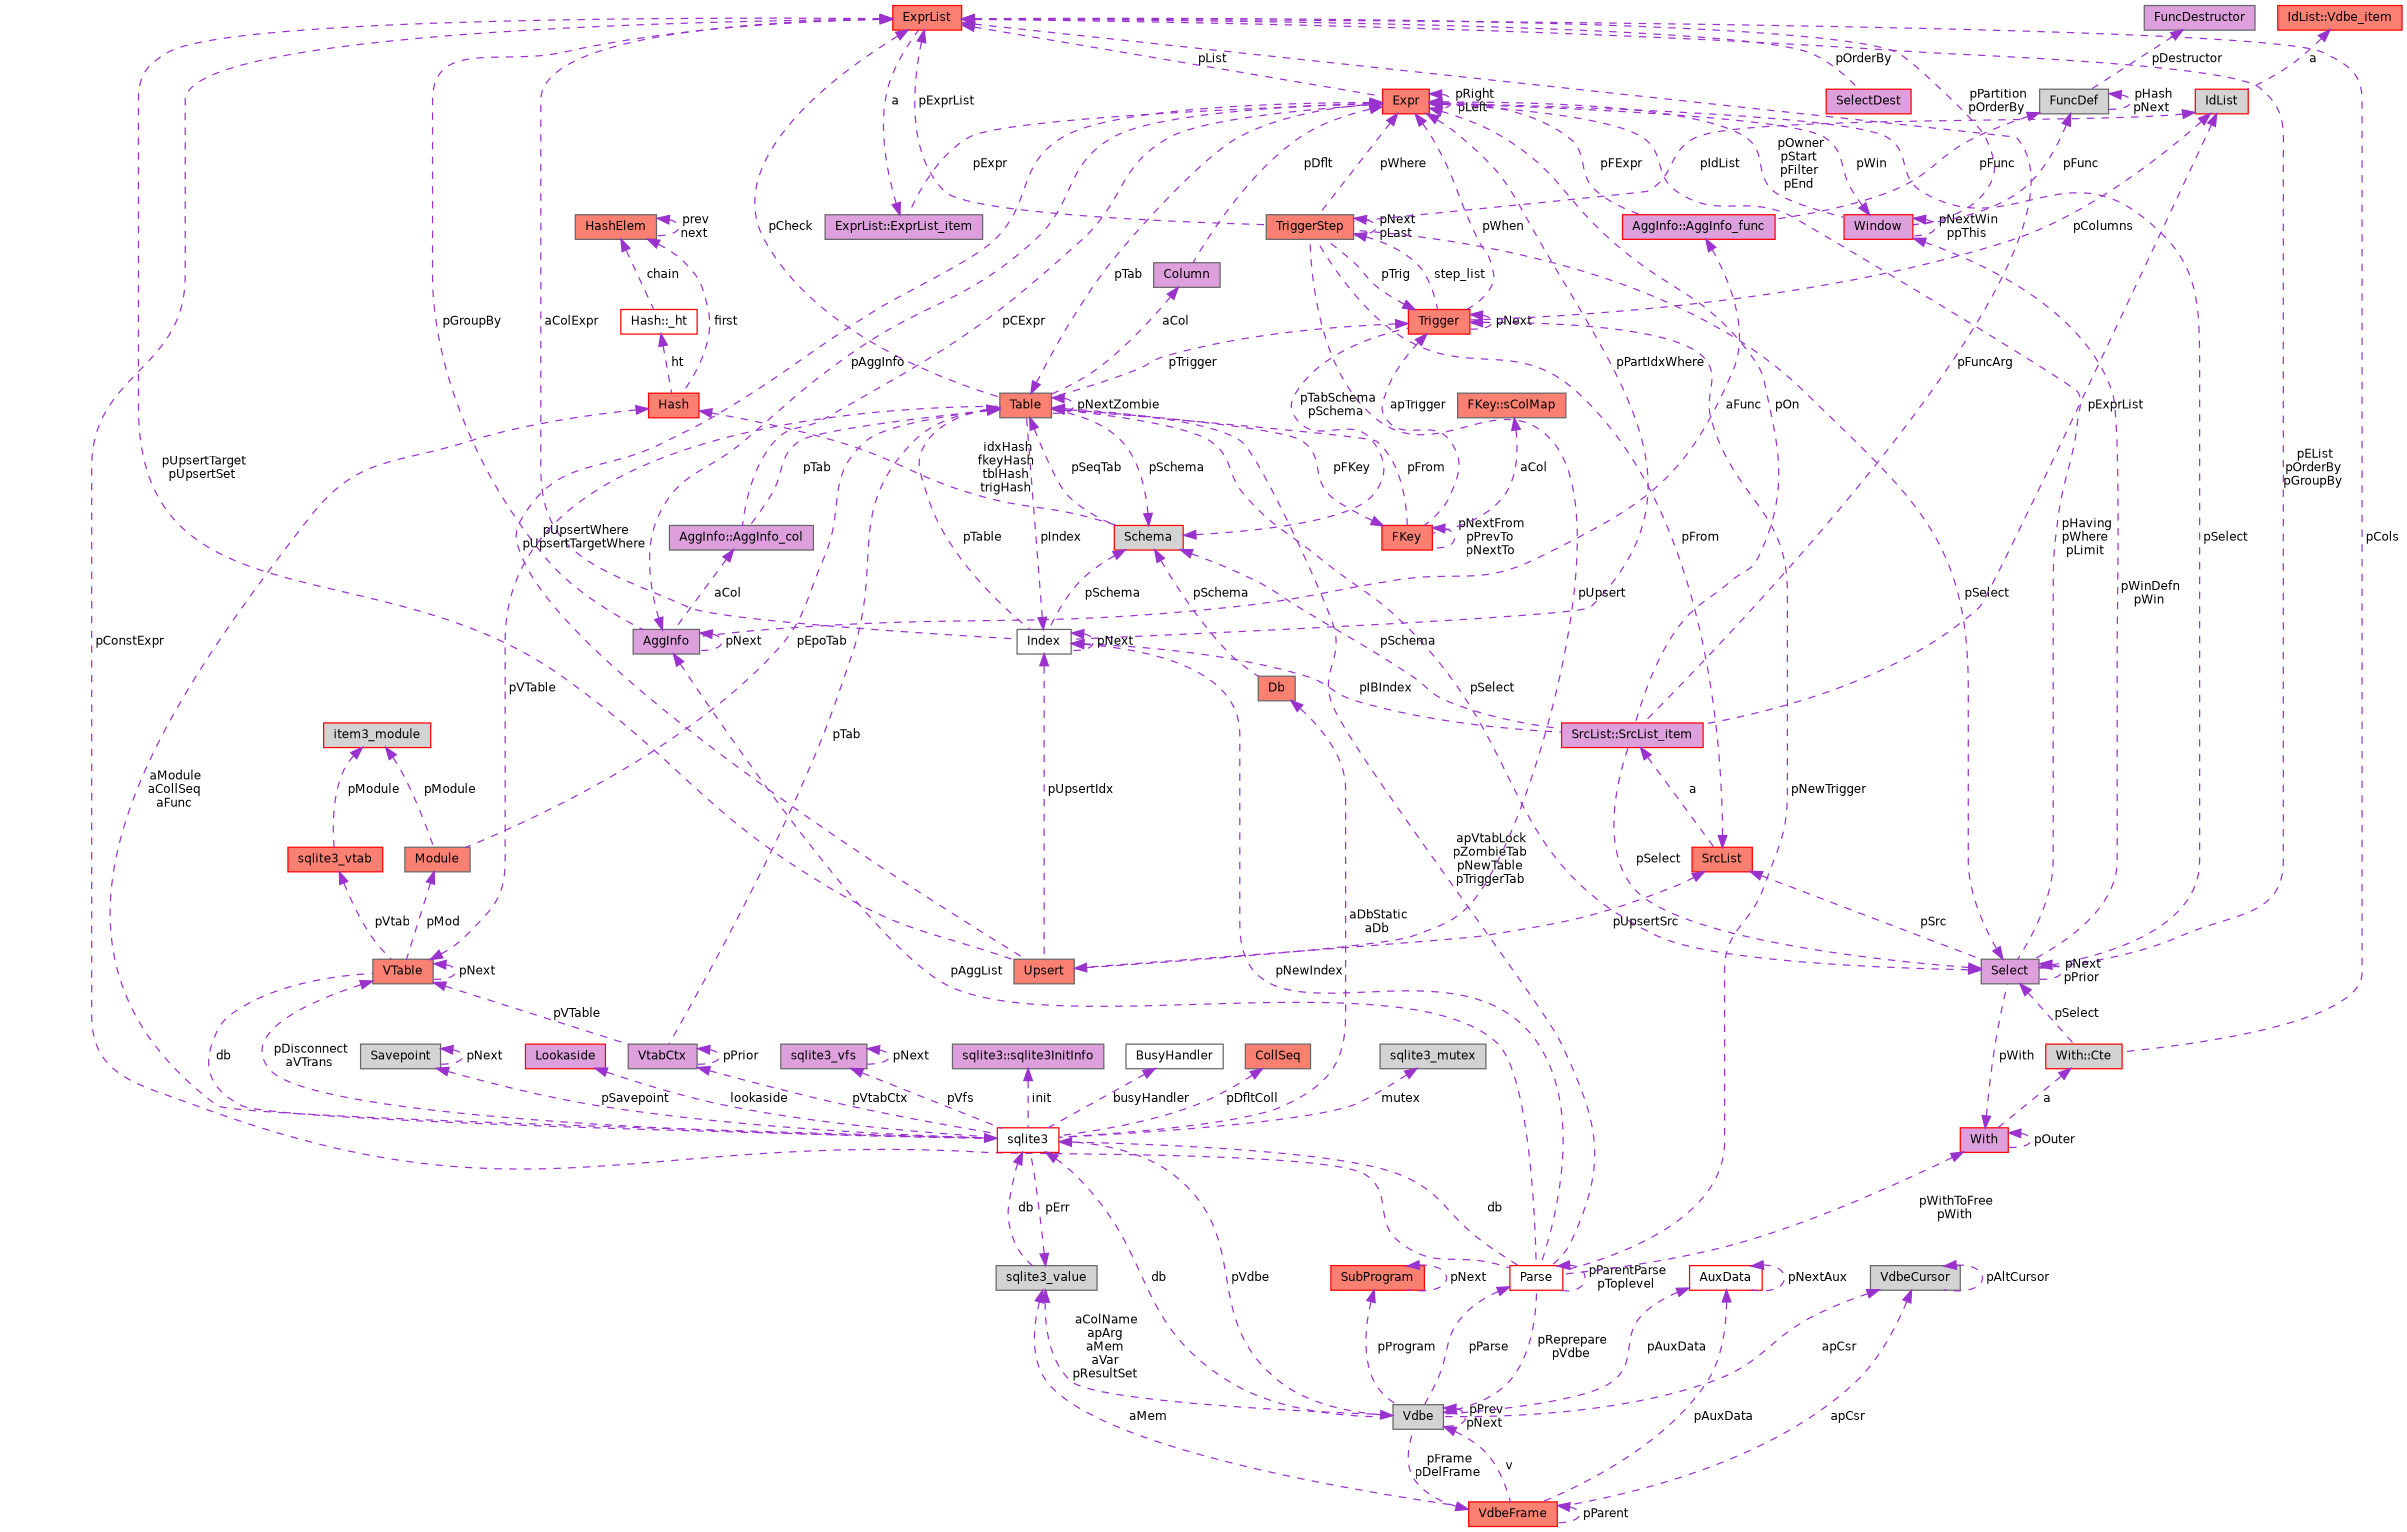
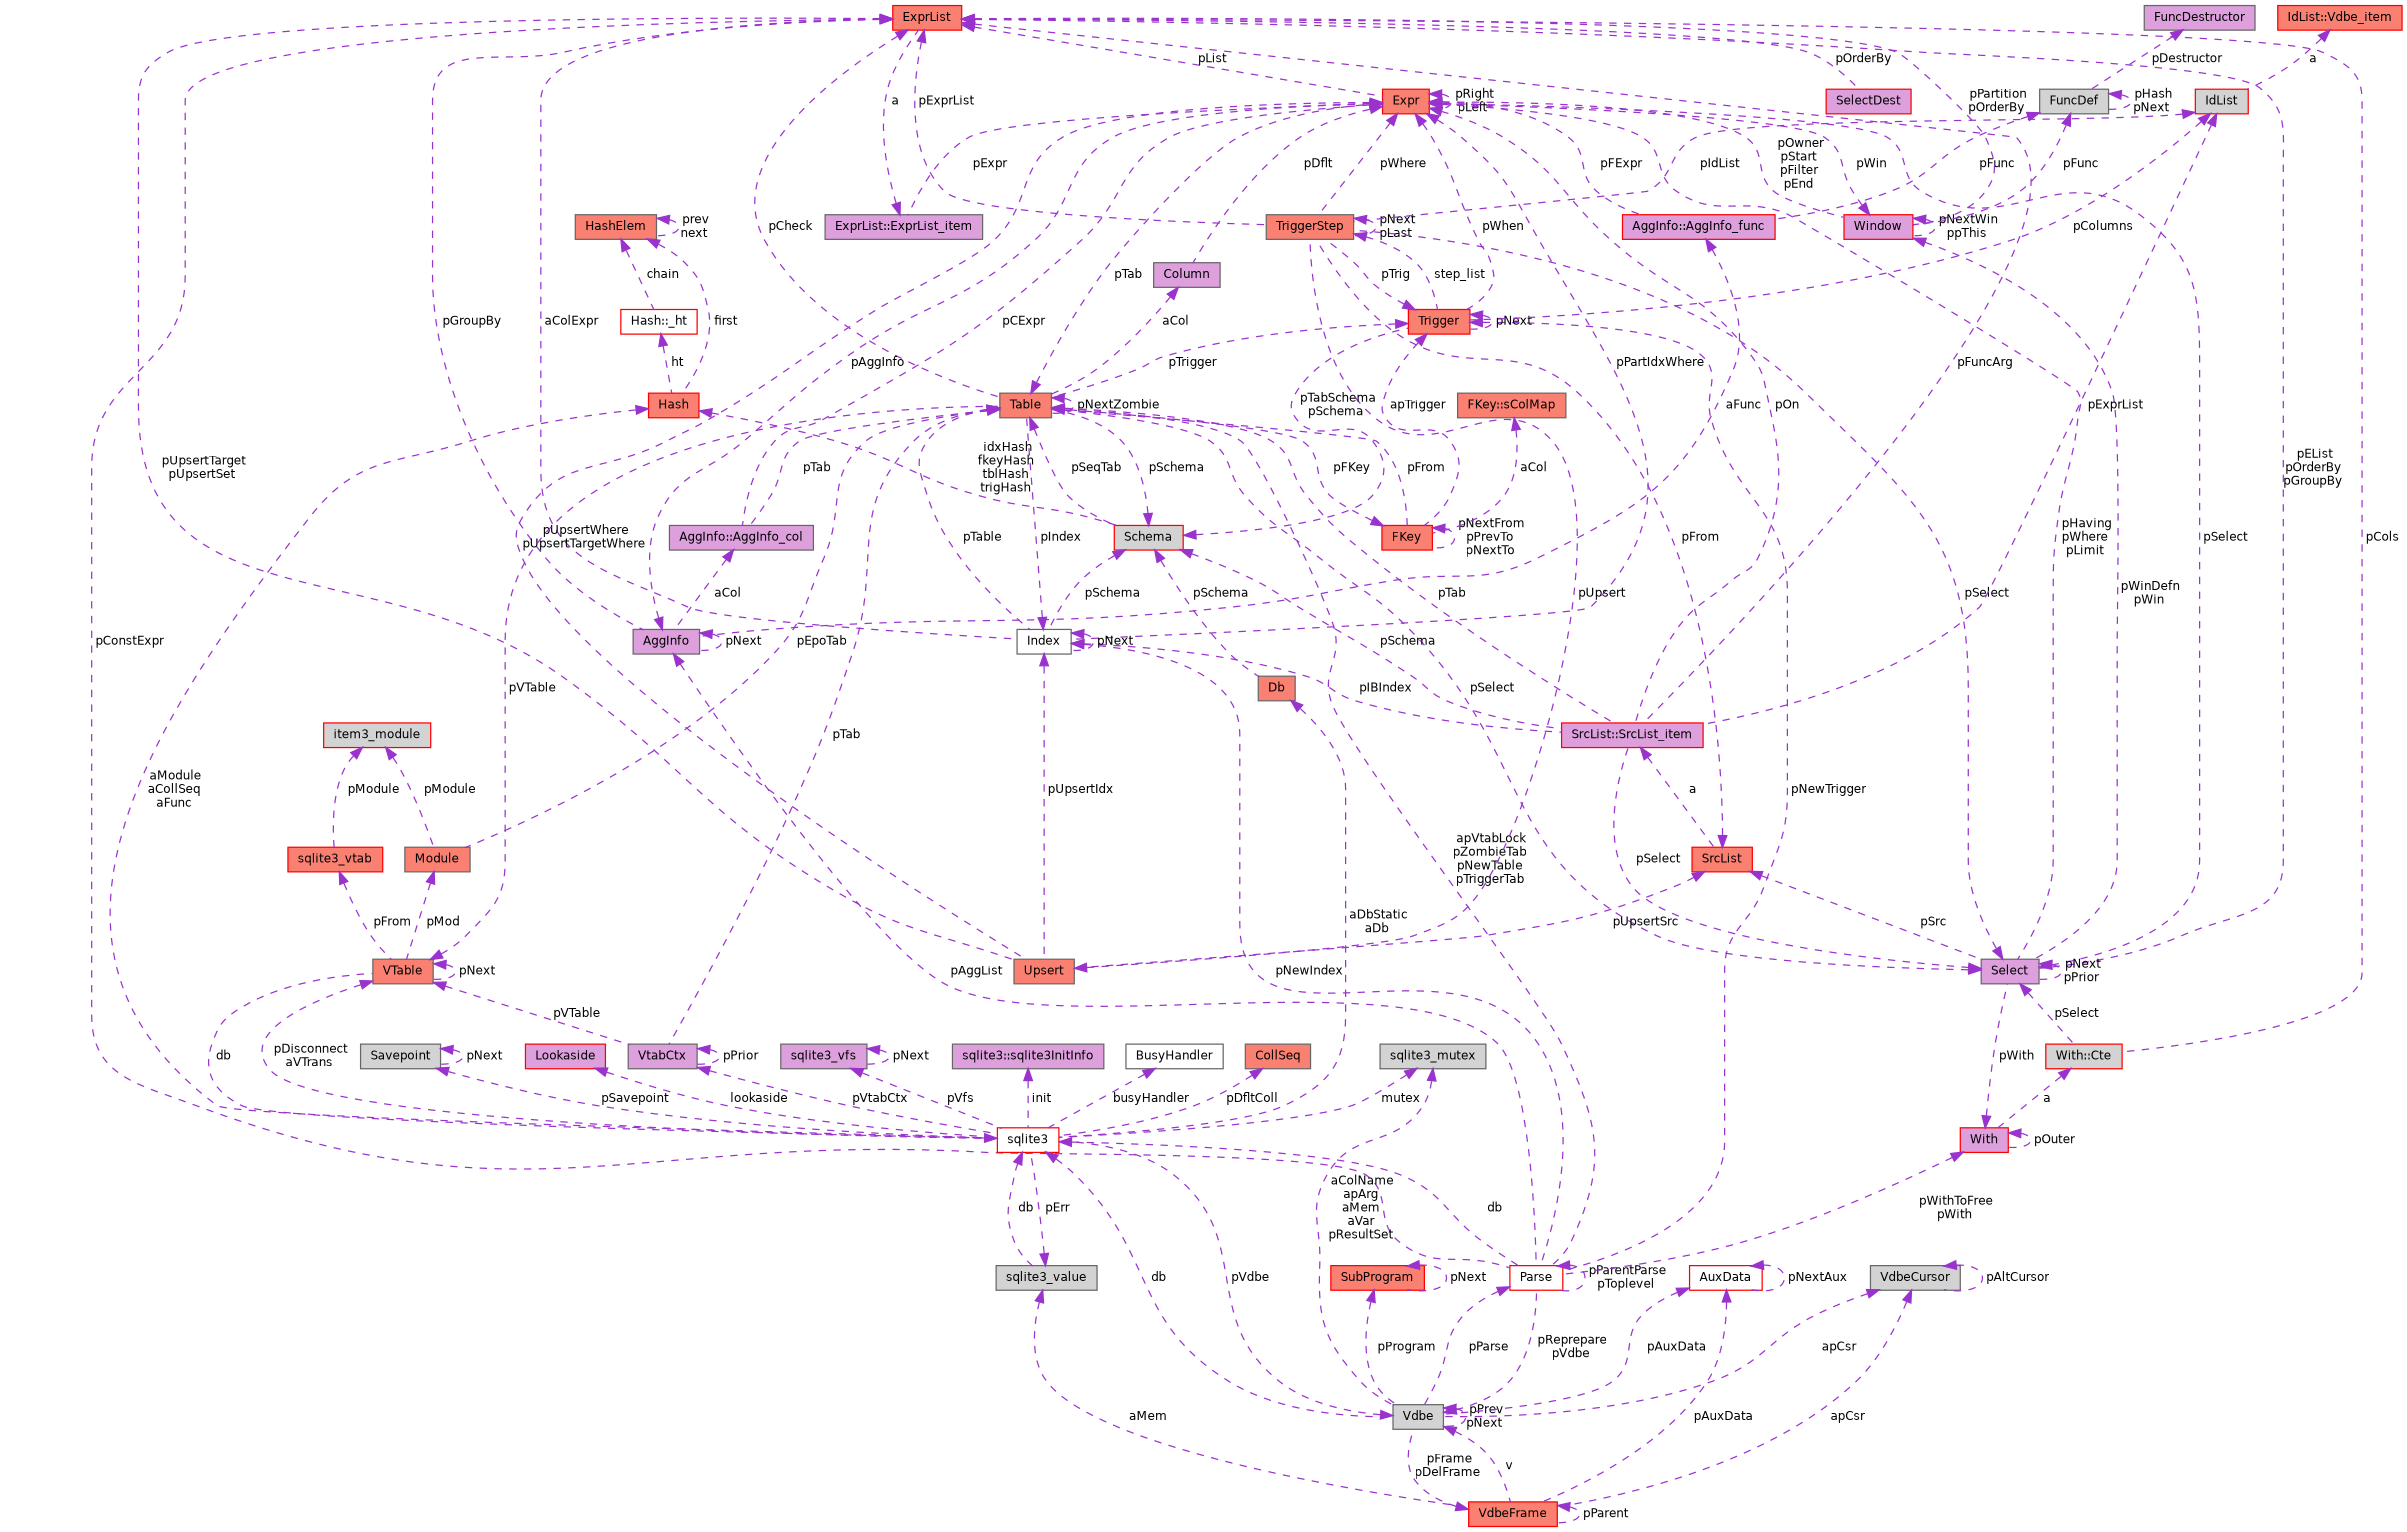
none -> (1343, 535)
(391, 922) -> (391, 922)
(1188, 1403) -> (1318, 1230)
